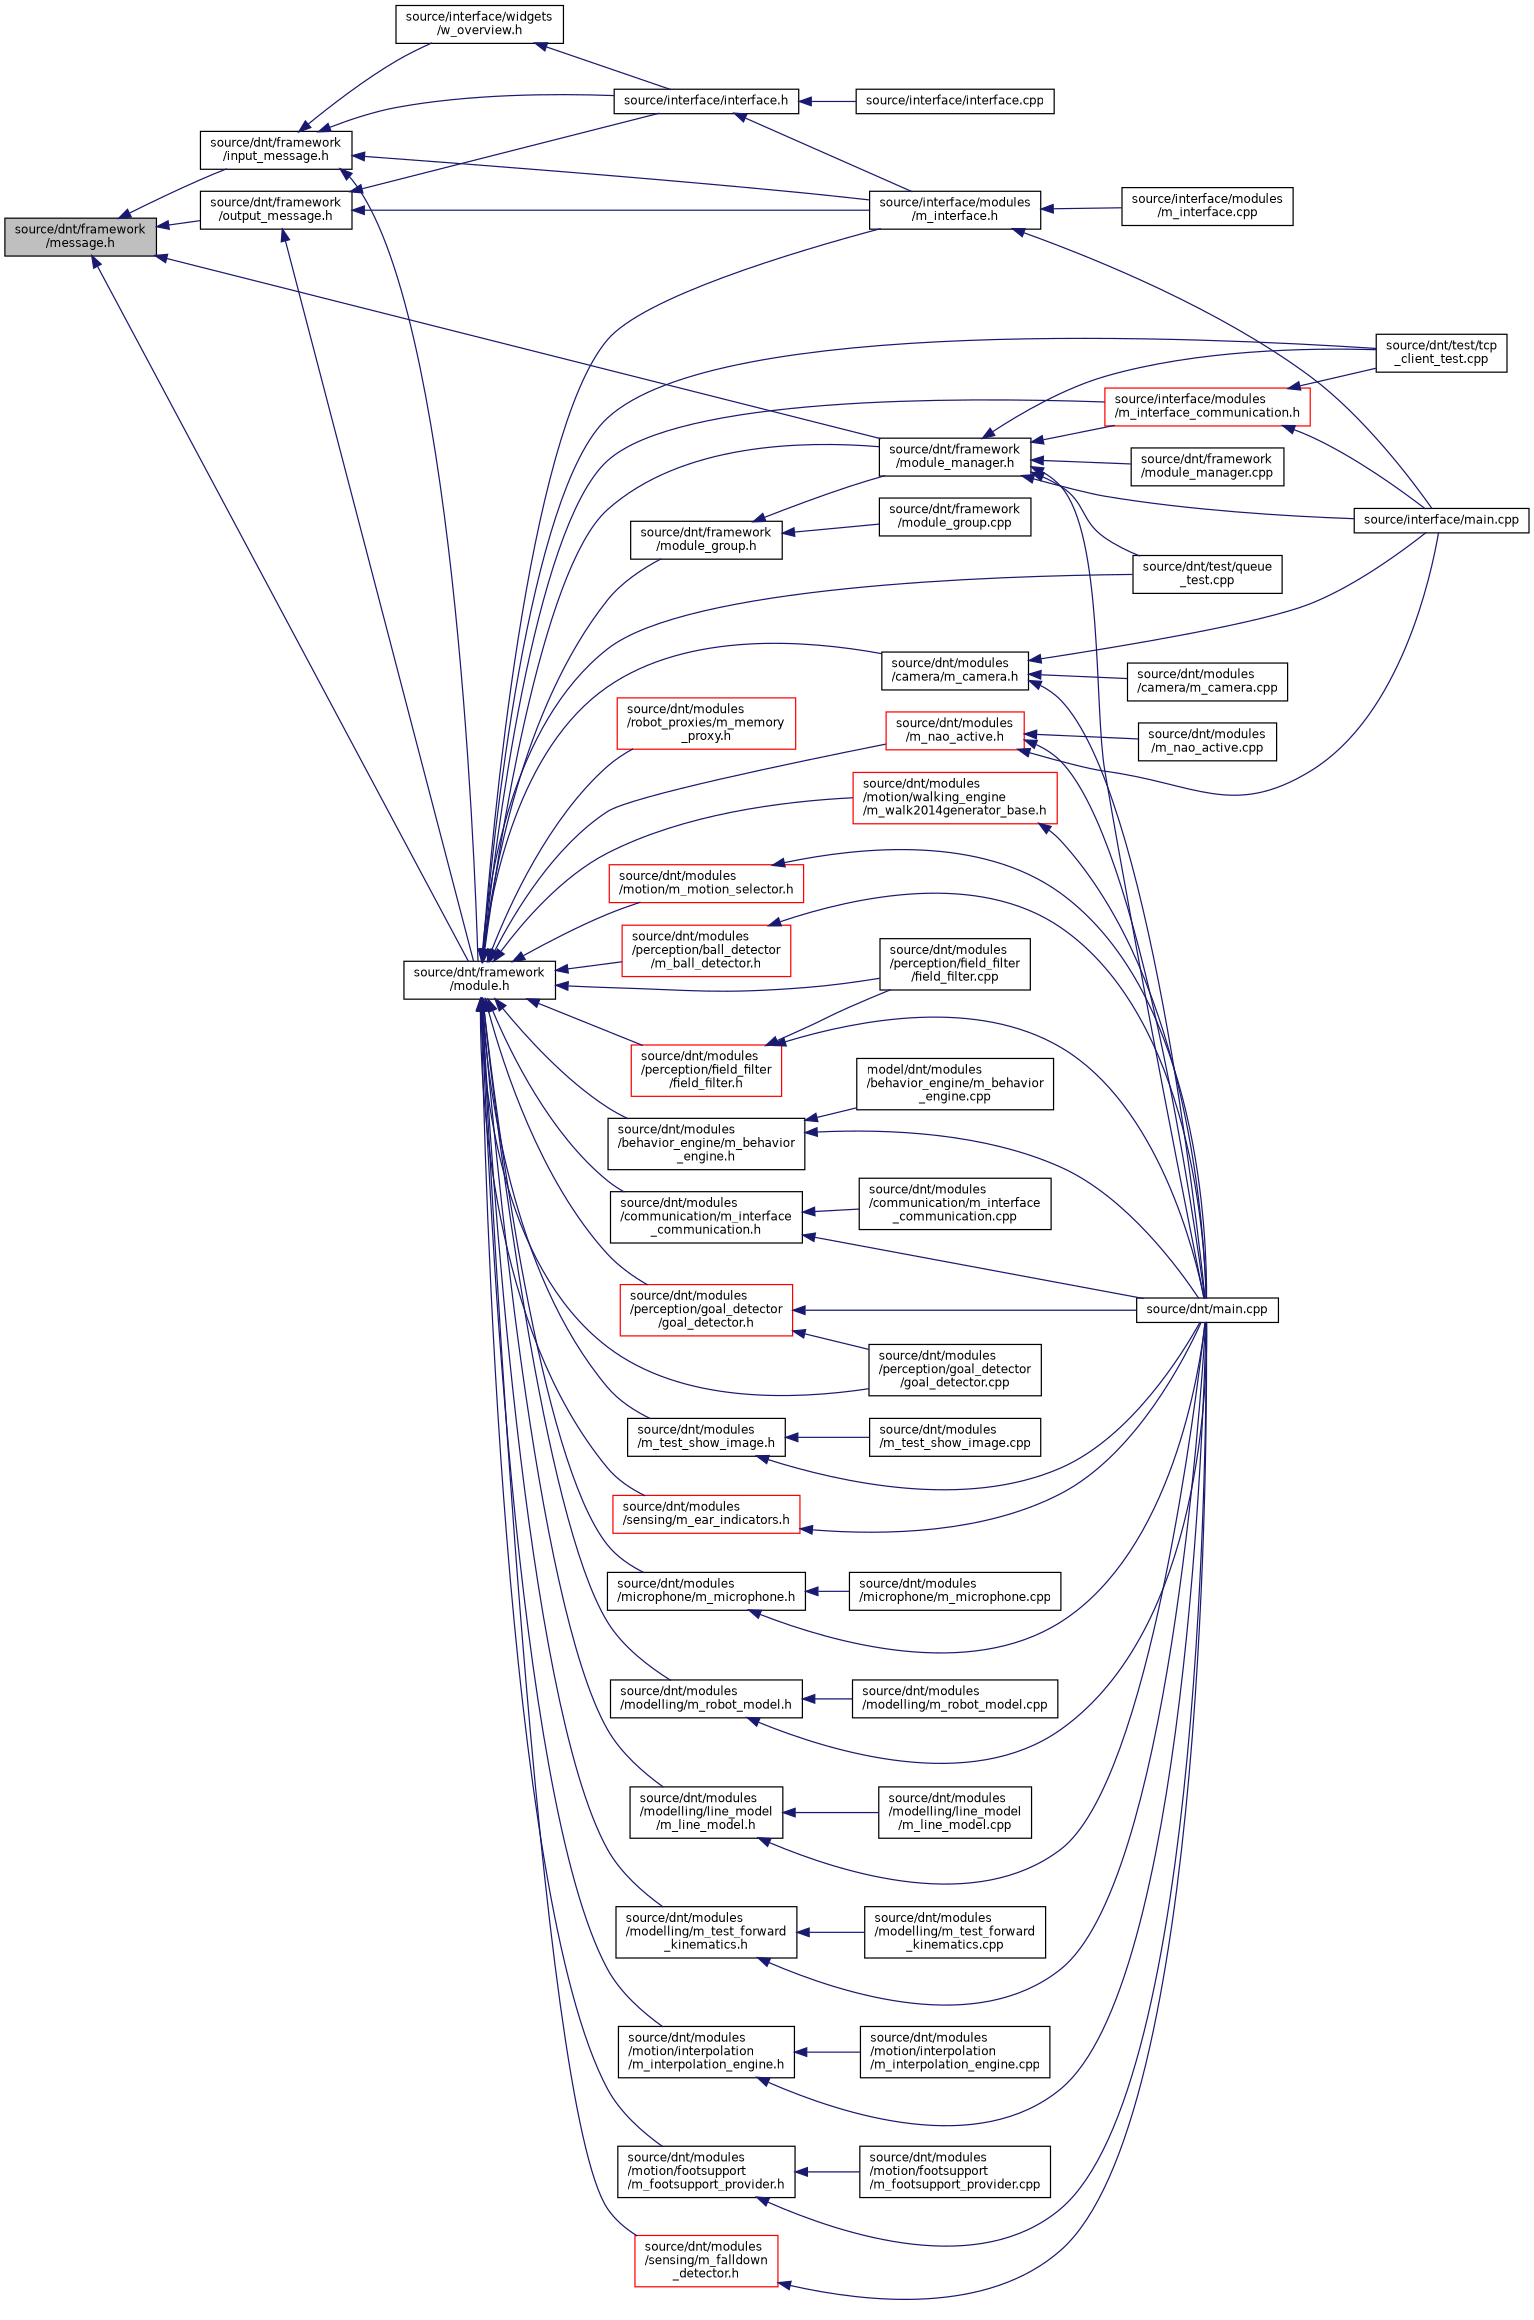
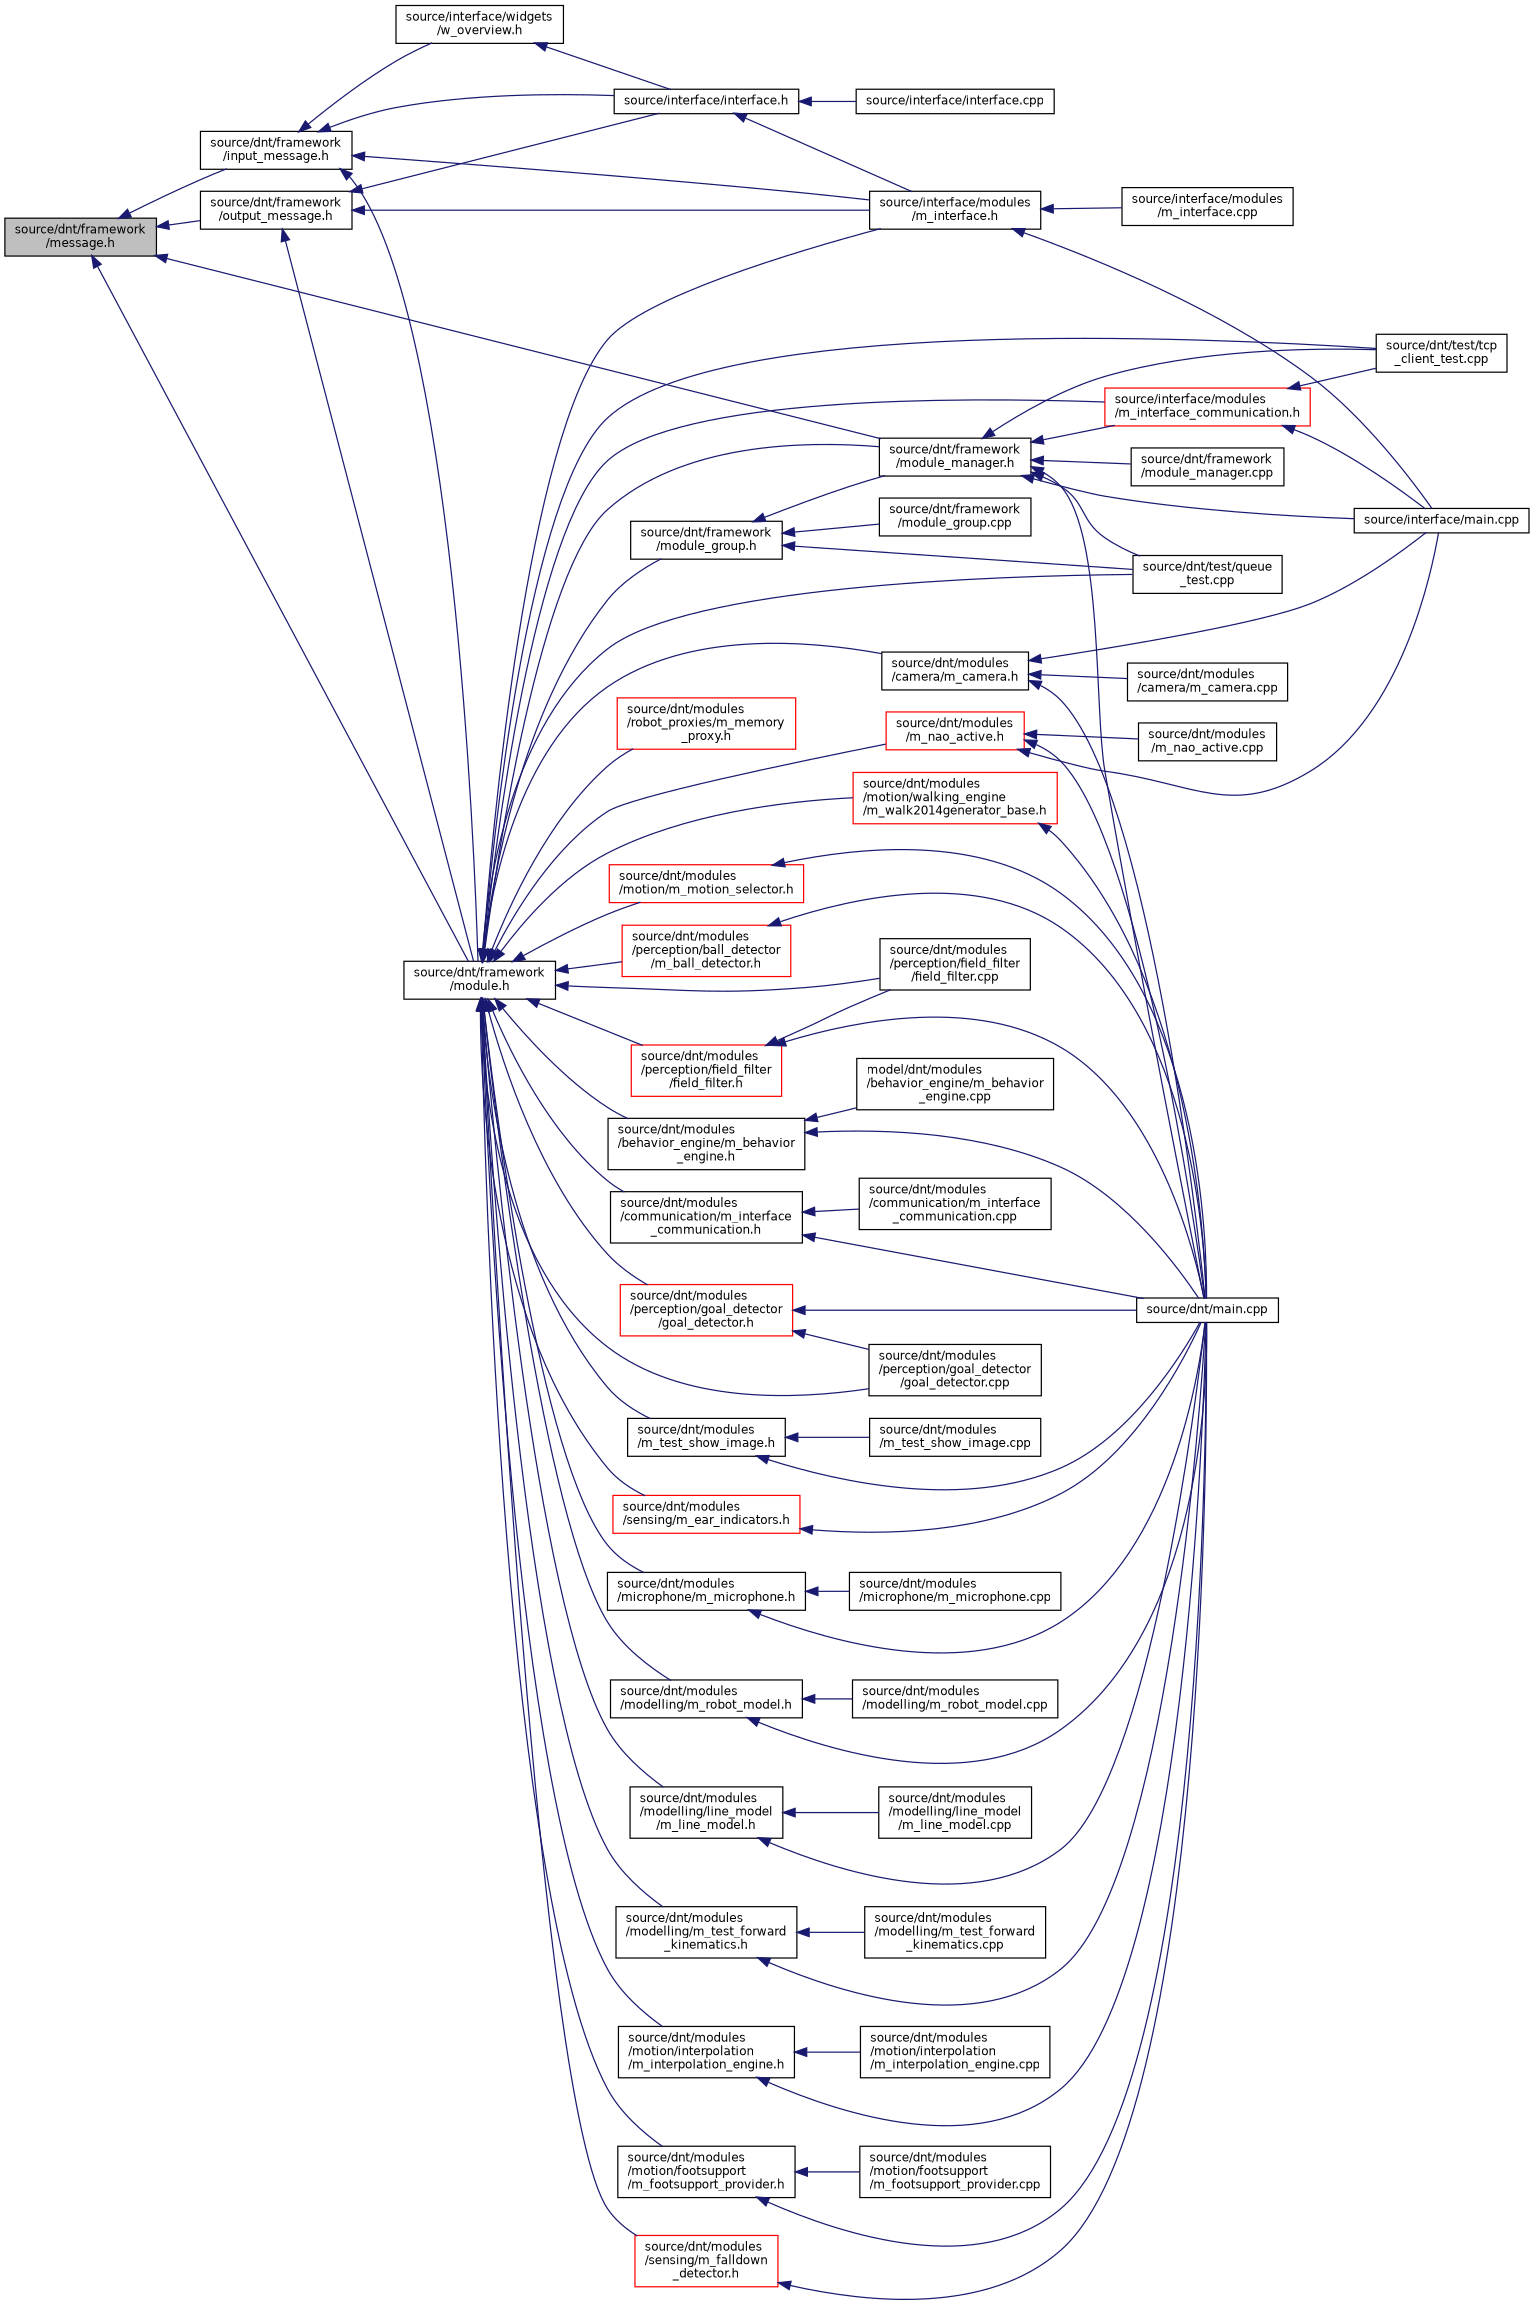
none -> (964, 558)
